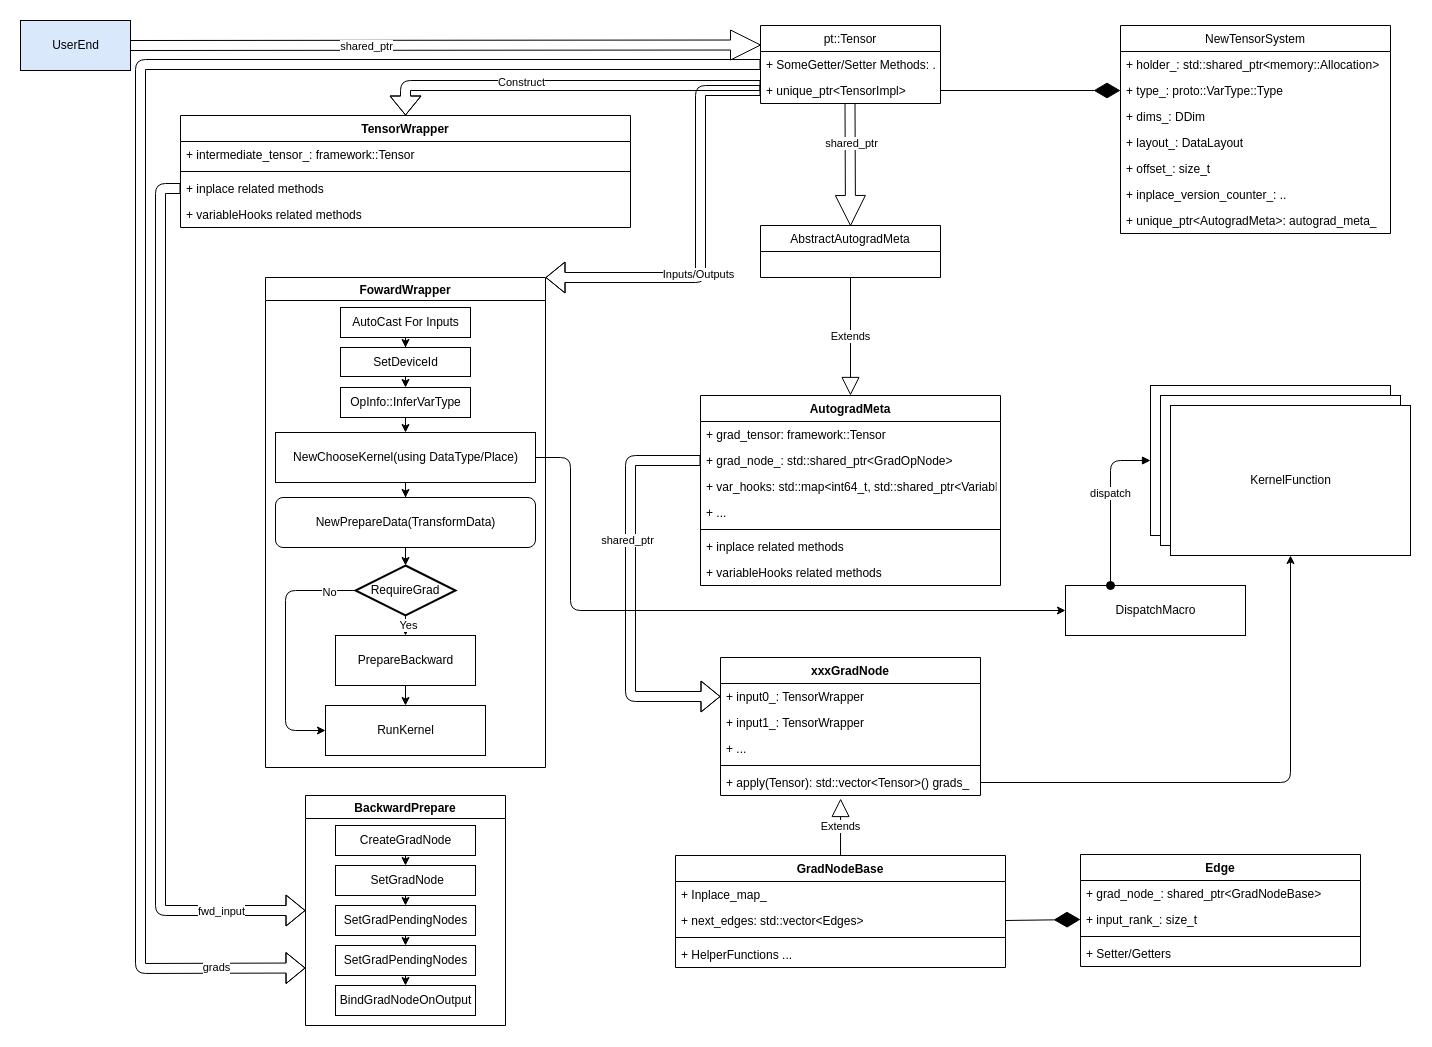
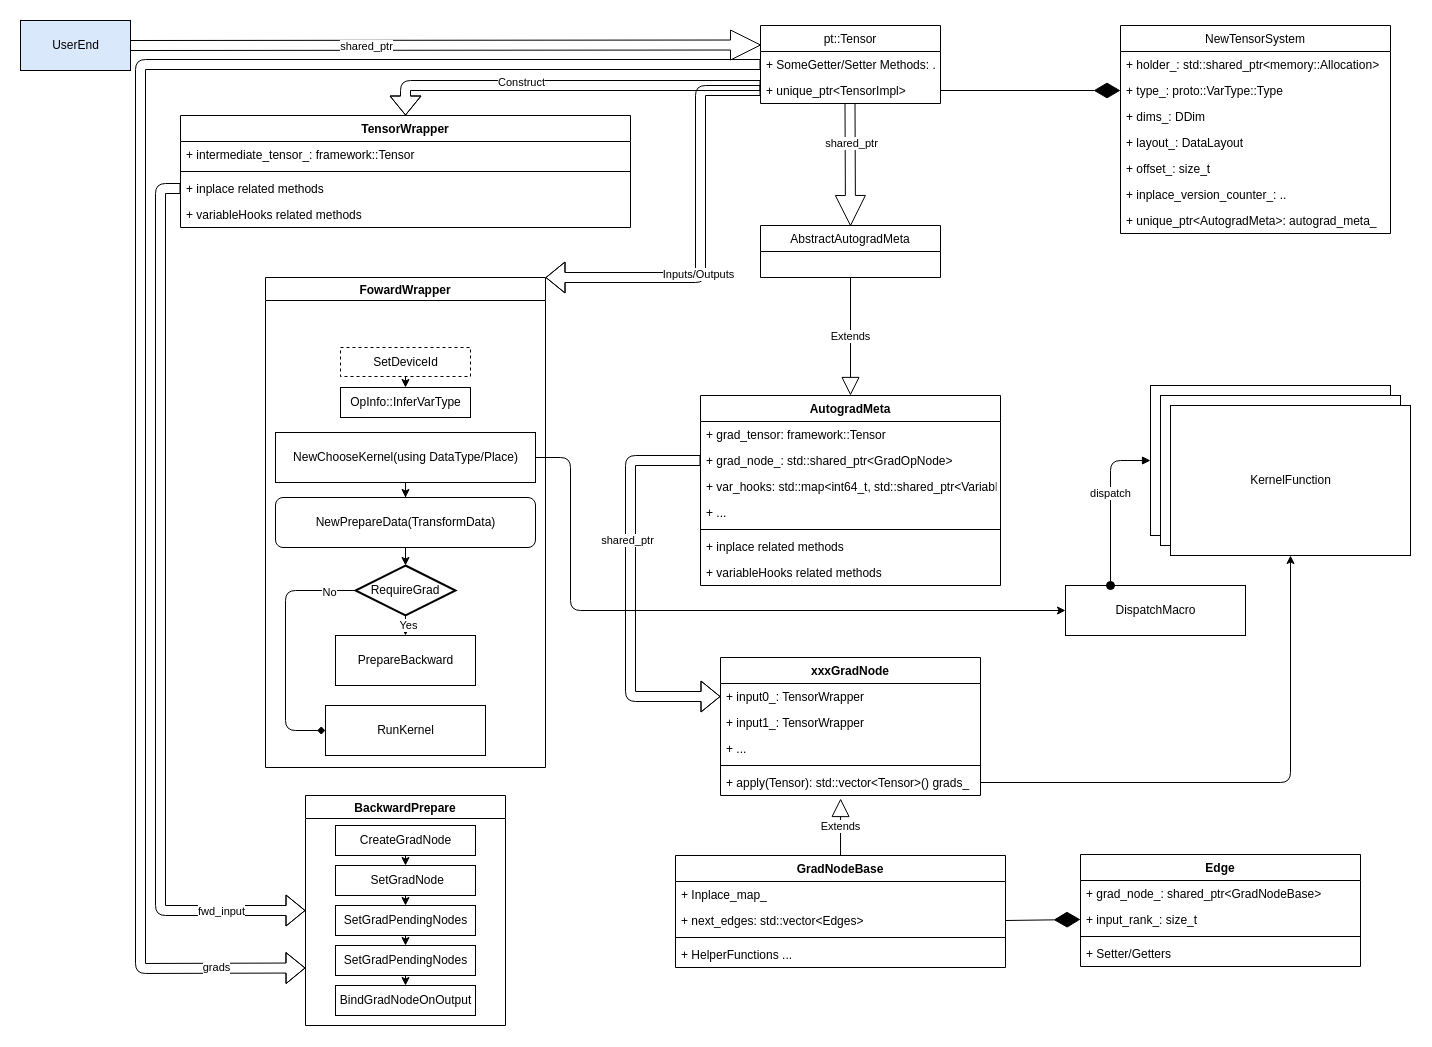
(406, 323) -> none
(406, 343) -> none
(406, 362) -> (406, 362)
(406, 422) -> none
(406, 692) -> none
(317, 731) -> (317, 731)
